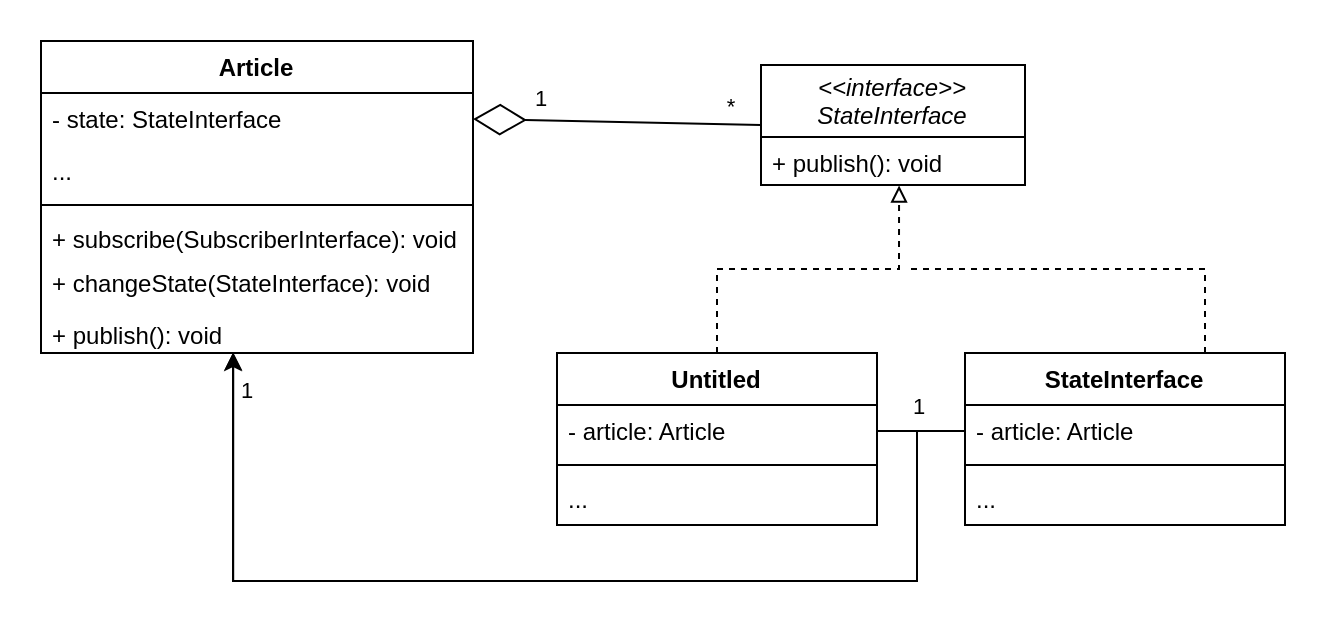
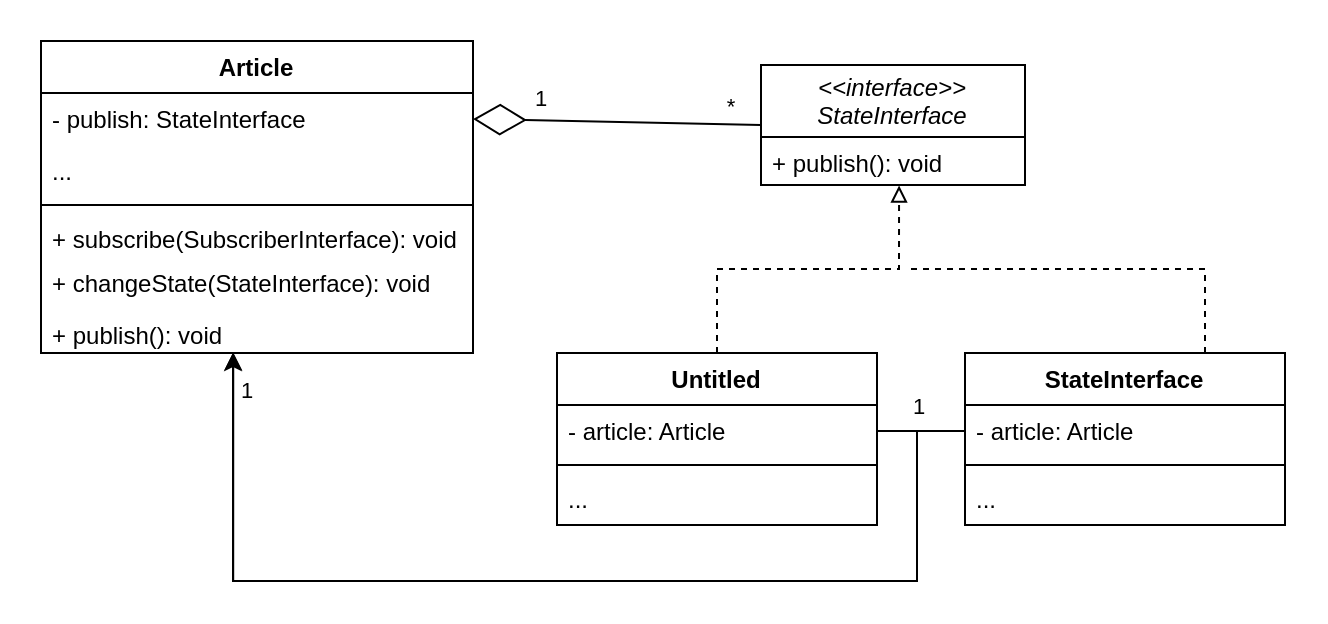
(197, 120) -> (204, 120)
